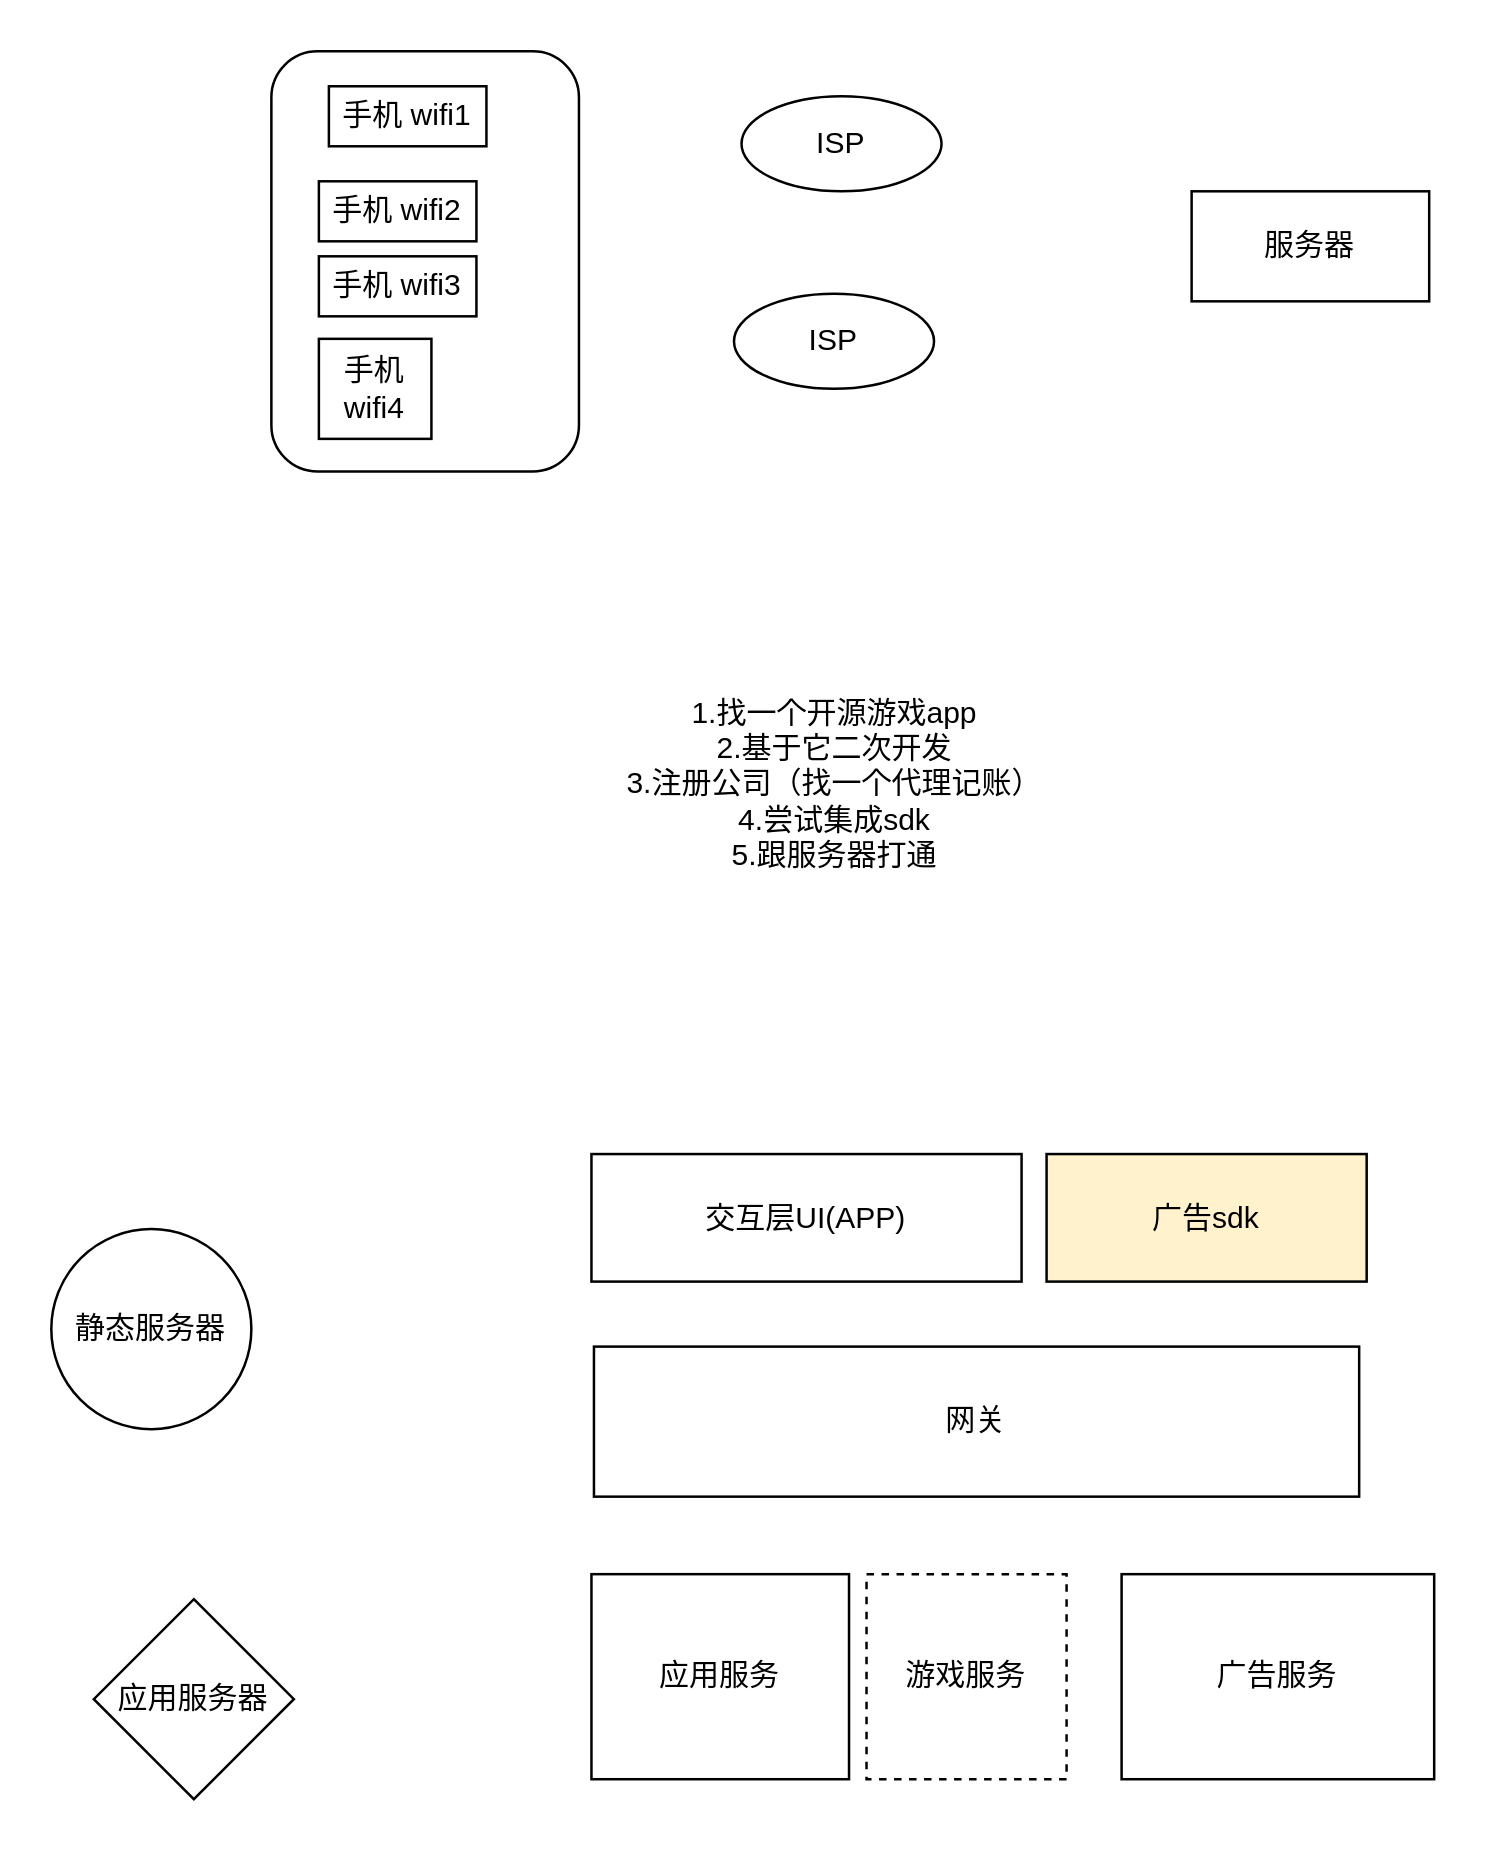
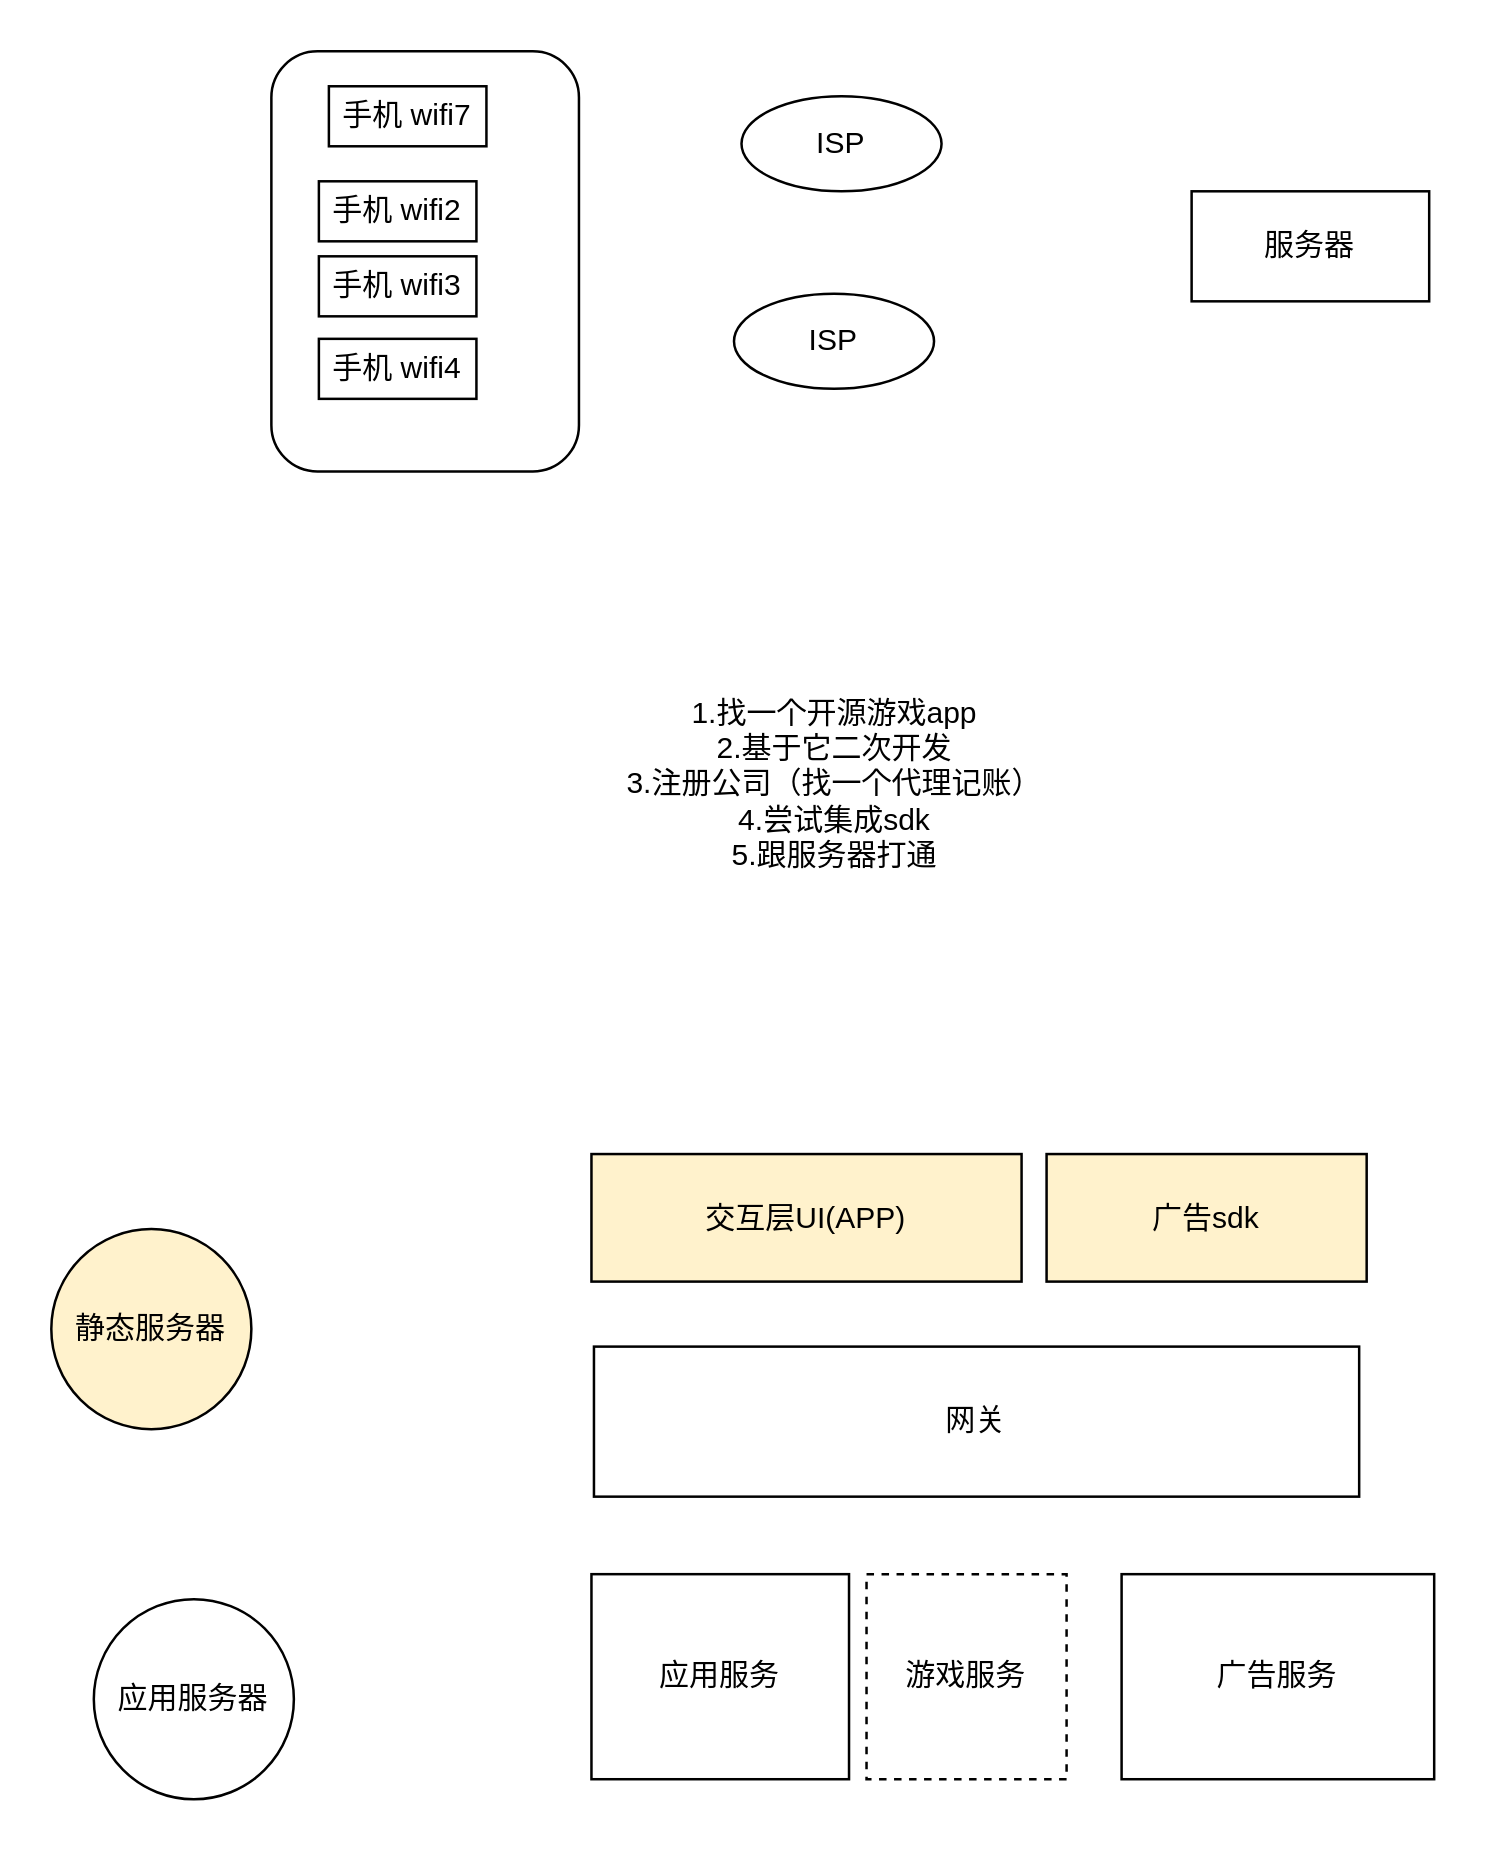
(408, 116) -> (408, 116)
(375, 389) -> (398, 369)
(806, 1218) -> (806, 1218)
(151, 1329) -> (151, 1329)
(194, 1699) -> (194, 1699)
